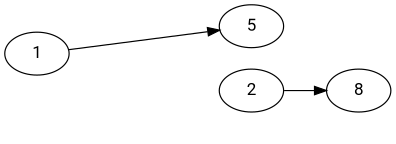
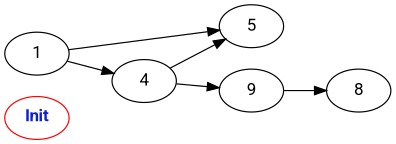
none -> (144, 81)
(251, 91) -> (251, 91)
none -> (37, 118)
